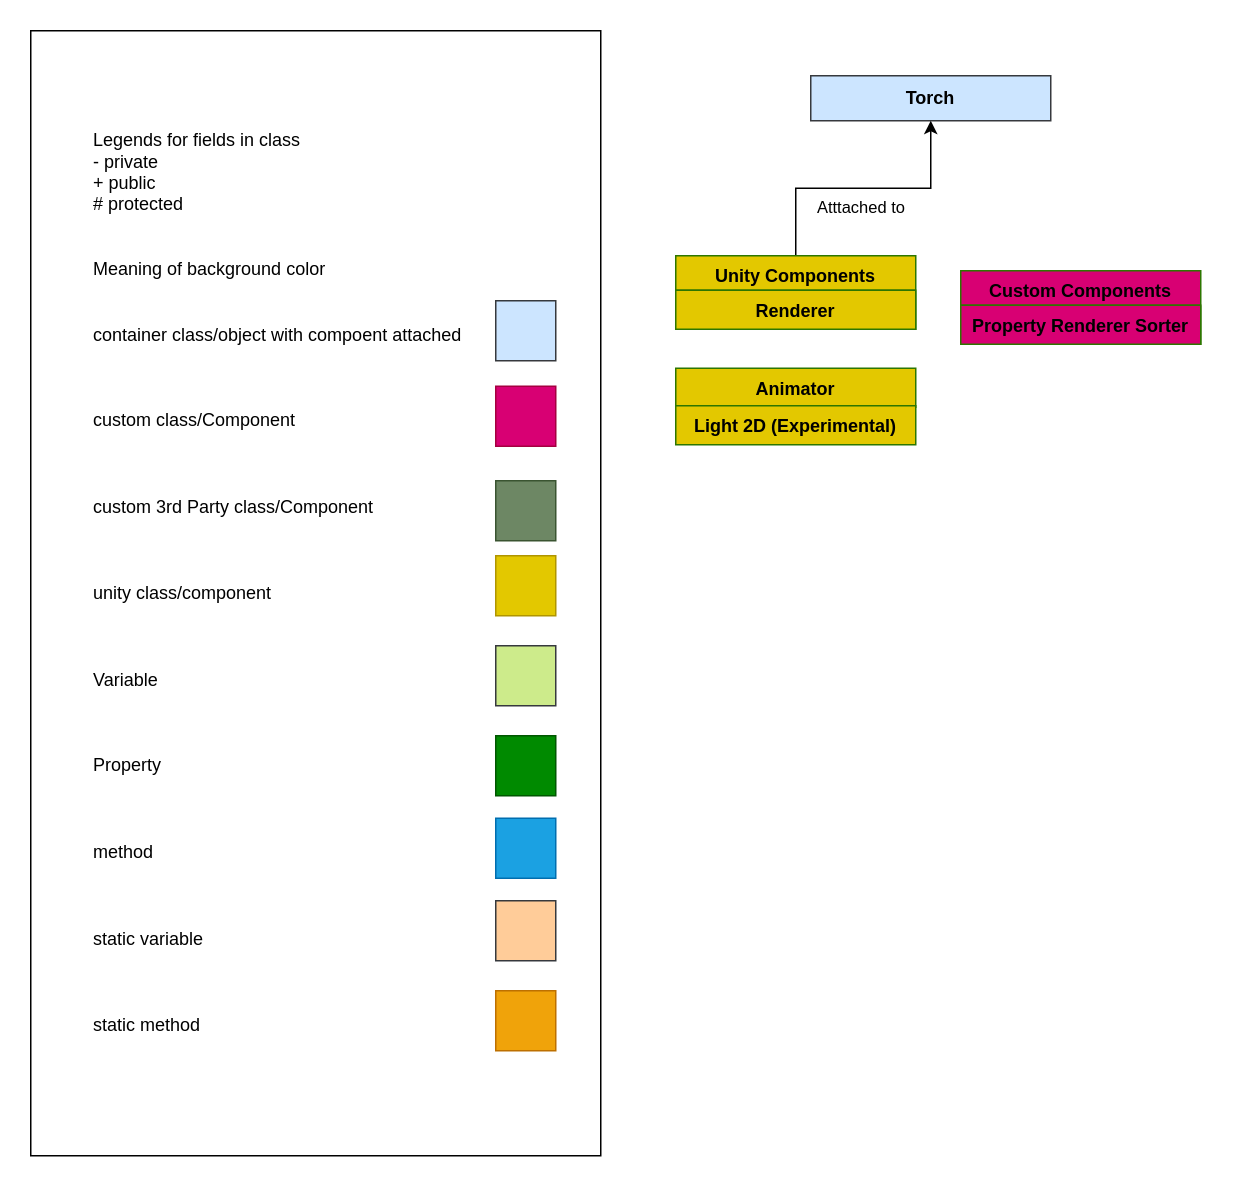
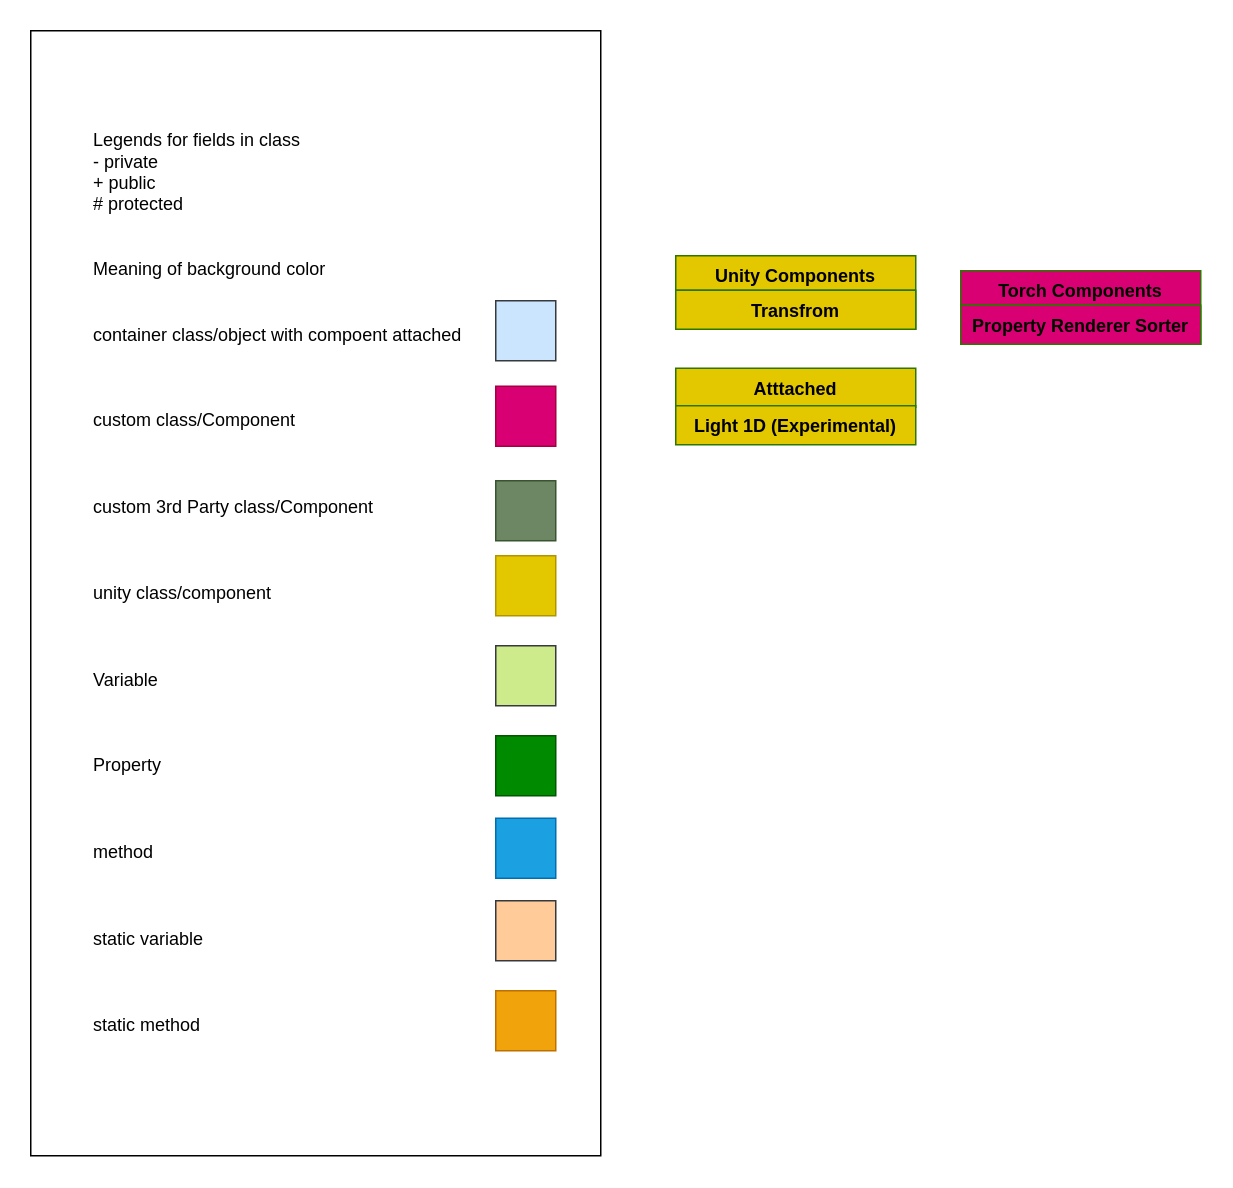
(931, 98) -> none
(858, 188) -> none
(1080, 291) -> (1080, 291)
(795, 311) -> (795, 311)
(795, 389) -> (795, 389)
(795, 426) -> (795, 426)
